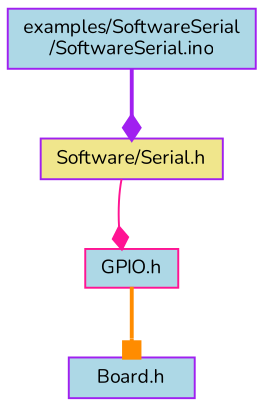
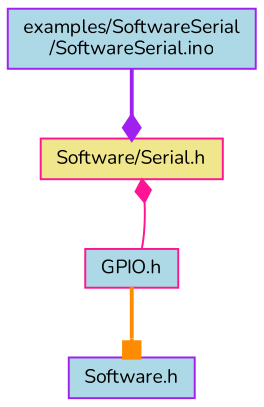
(132, 159) -> (132, 159)
(119, 203) -> (144, 226)
(132, 378) -> (132, 378)
